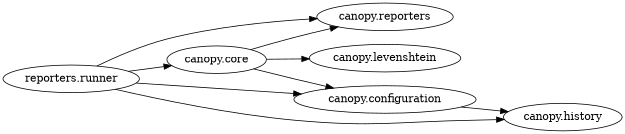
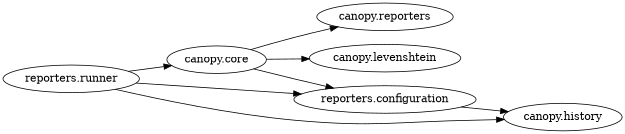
(201, 32) -> none
(385, 99) -> (385, 99)
